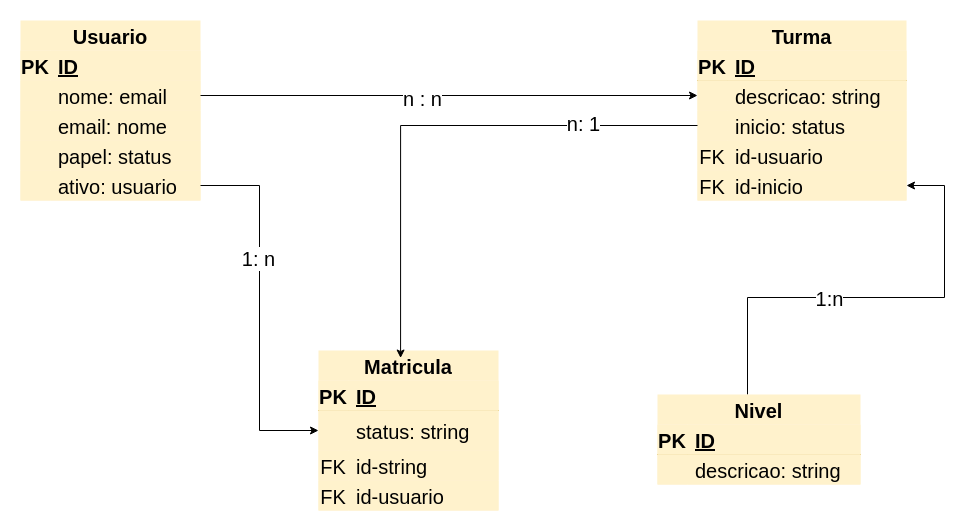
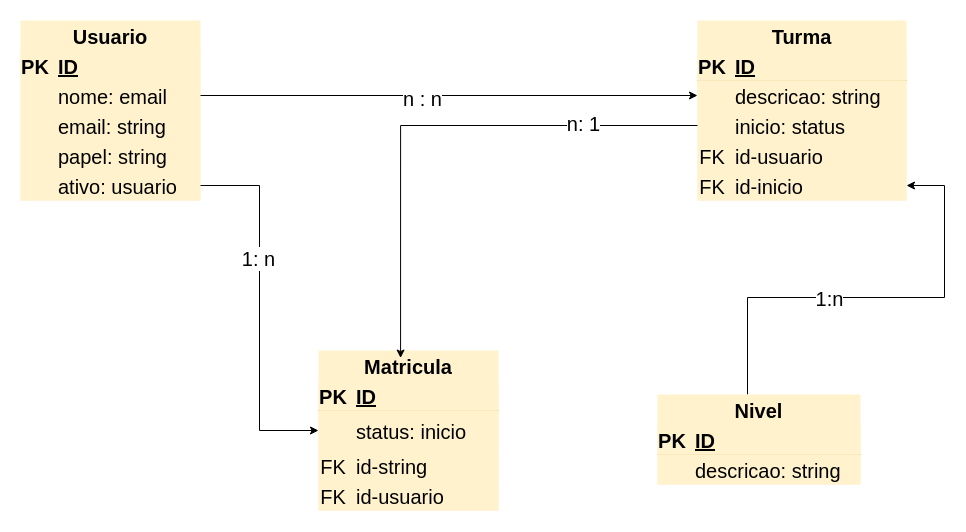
(109, 127) -> (118, 127)
(123, 157) -> (120, 157)
(427, 432) -> (421, 432)
